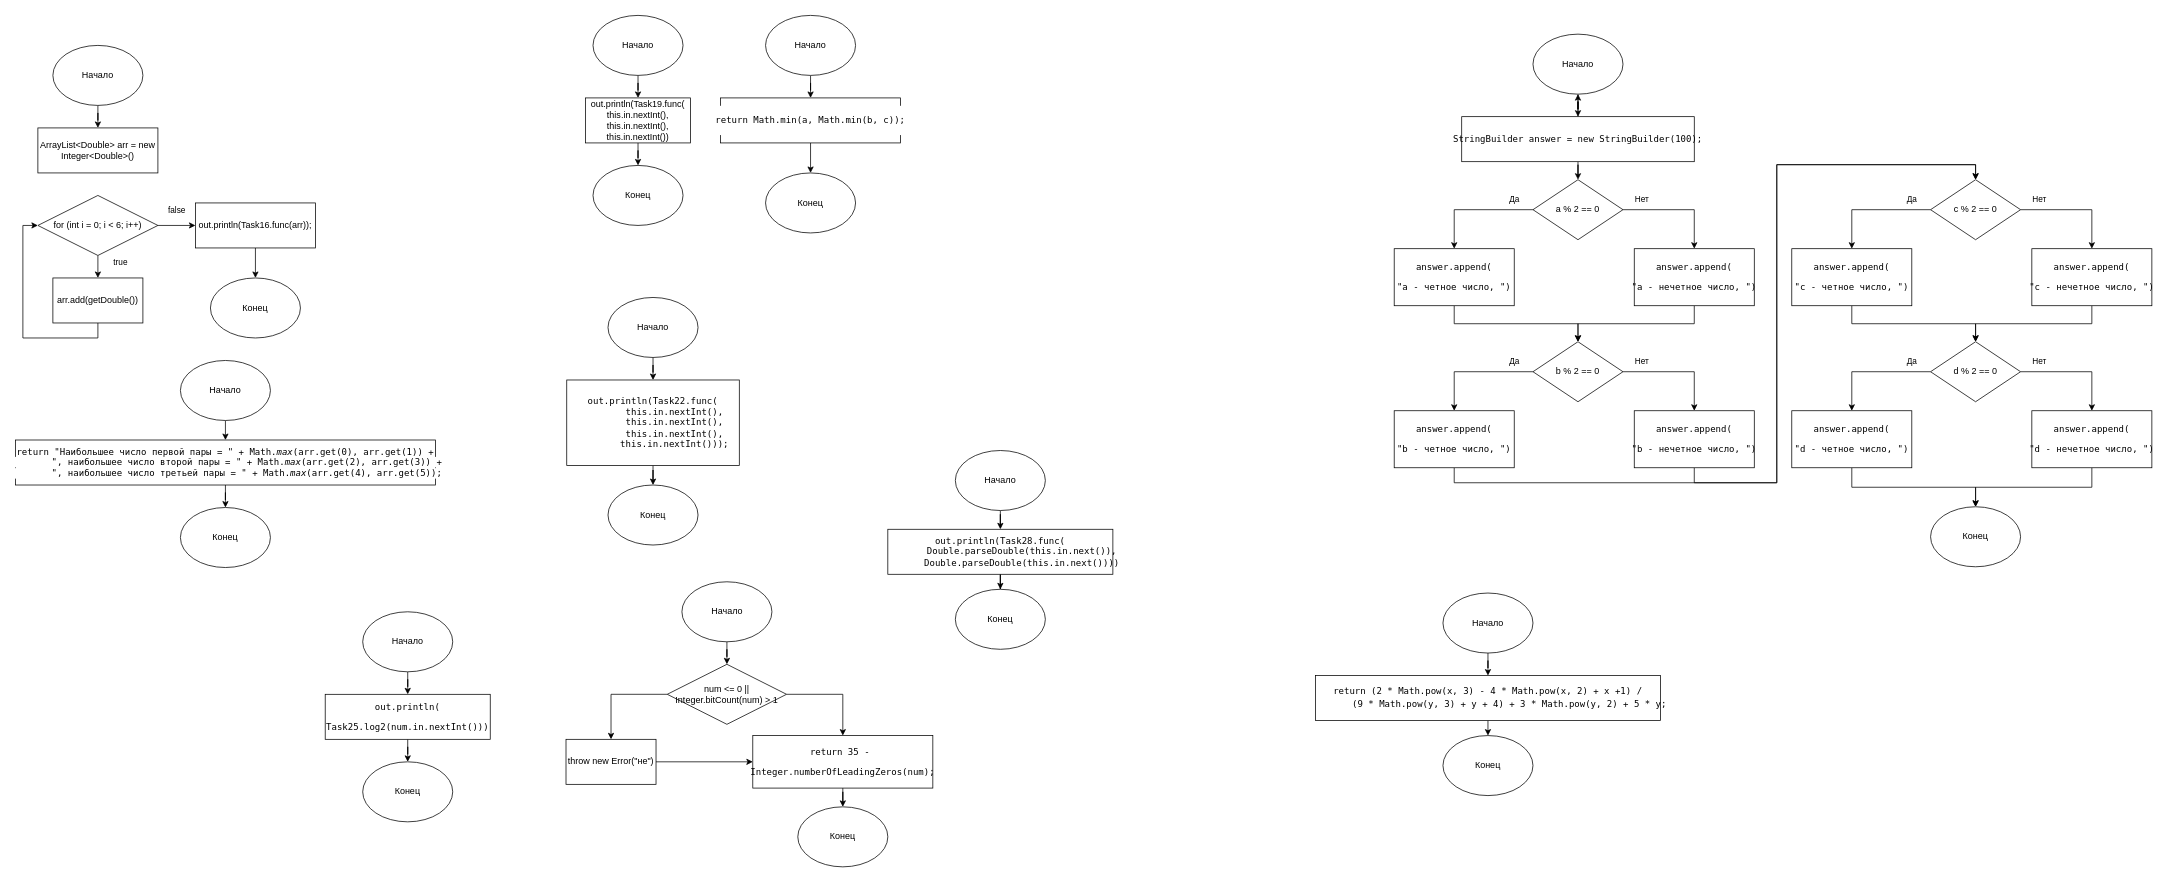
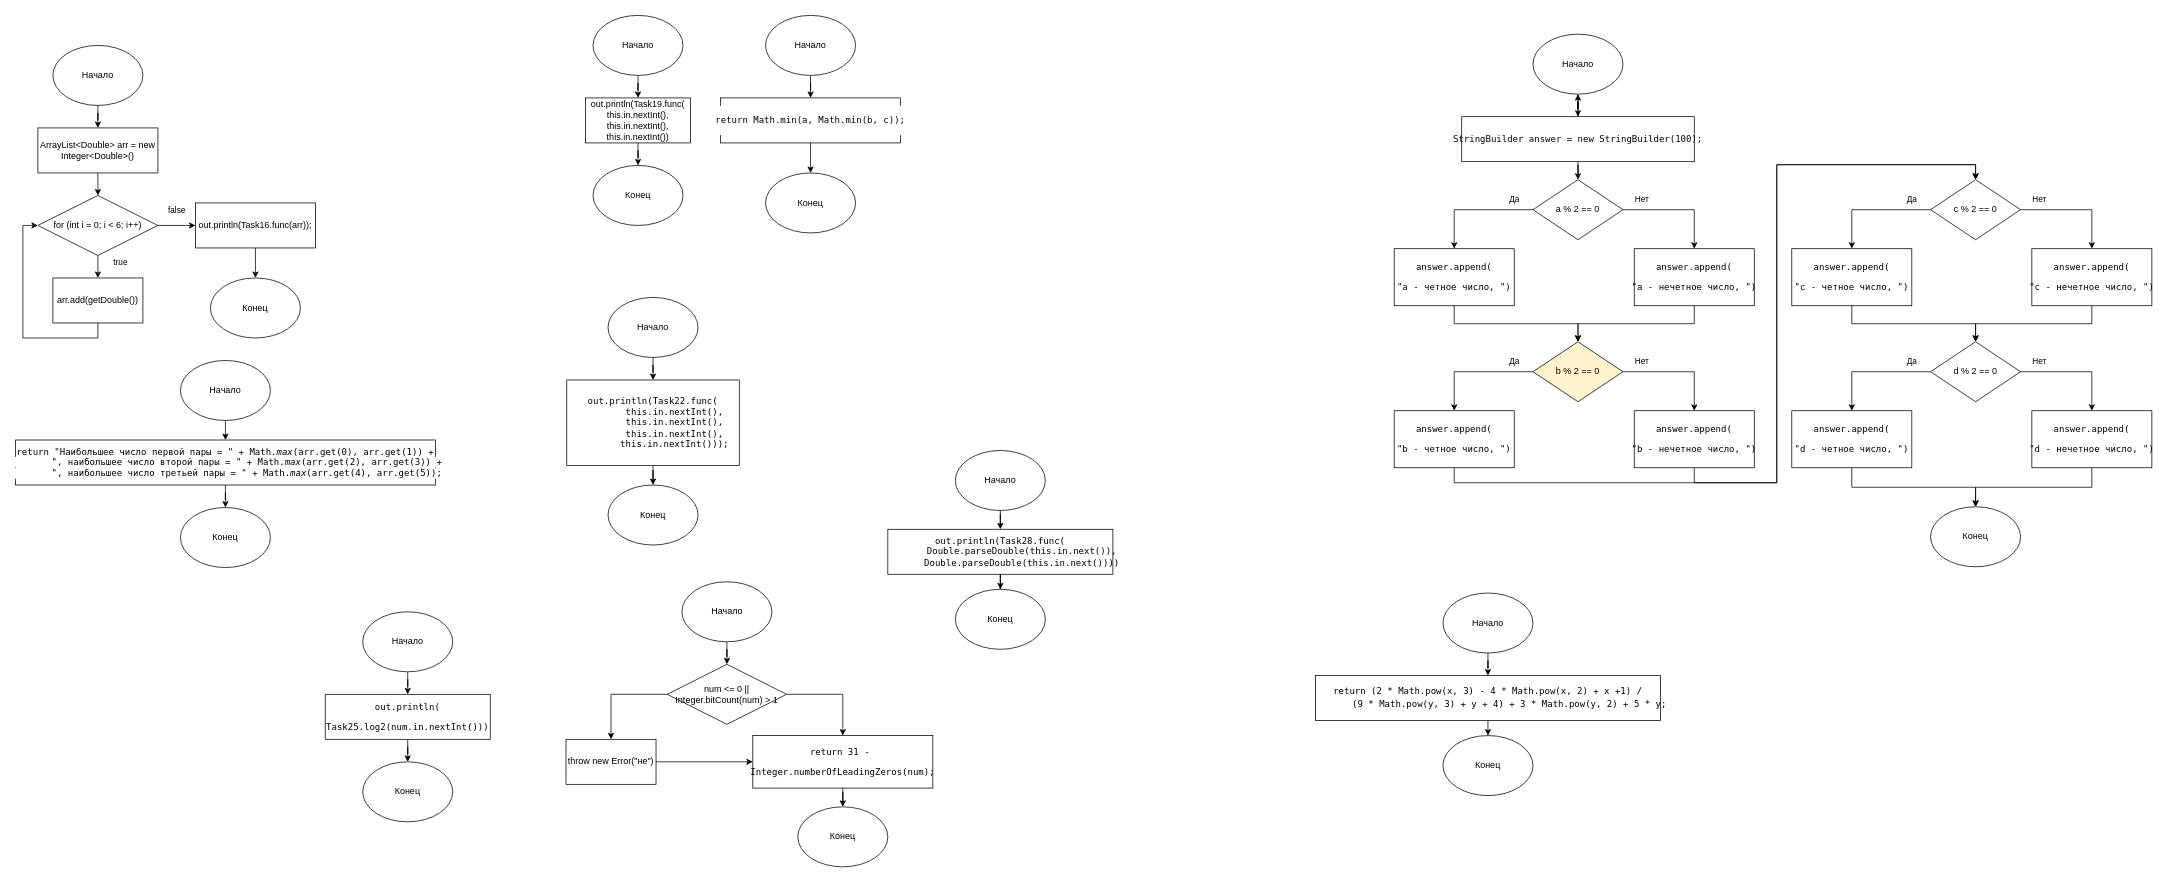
none -> (98, 189)
(1578, 372) -> (1578, 372)
(843, 762) -> (843, 762)
